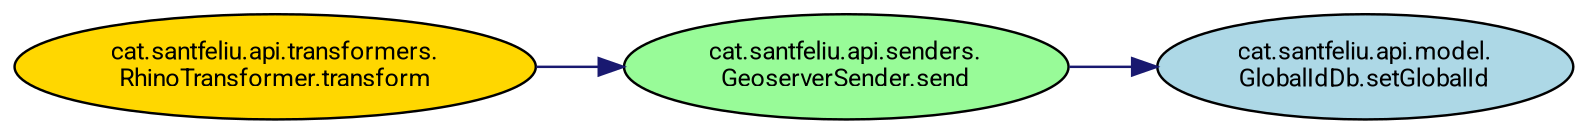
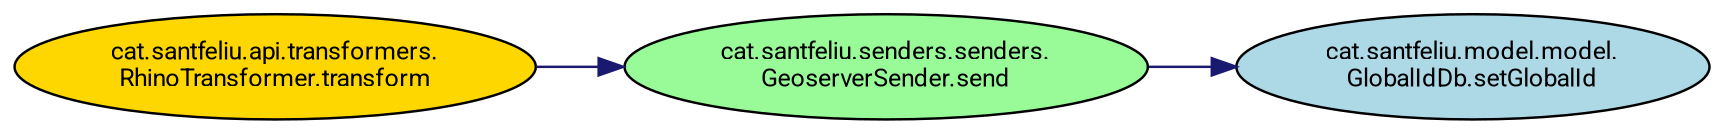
(846, 67) -> (886, 67)
(1365, 67) -> (1473, 67)
